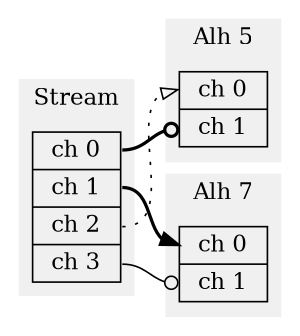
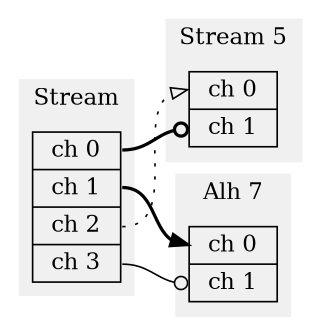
(223, 38) -> (234, 38)
